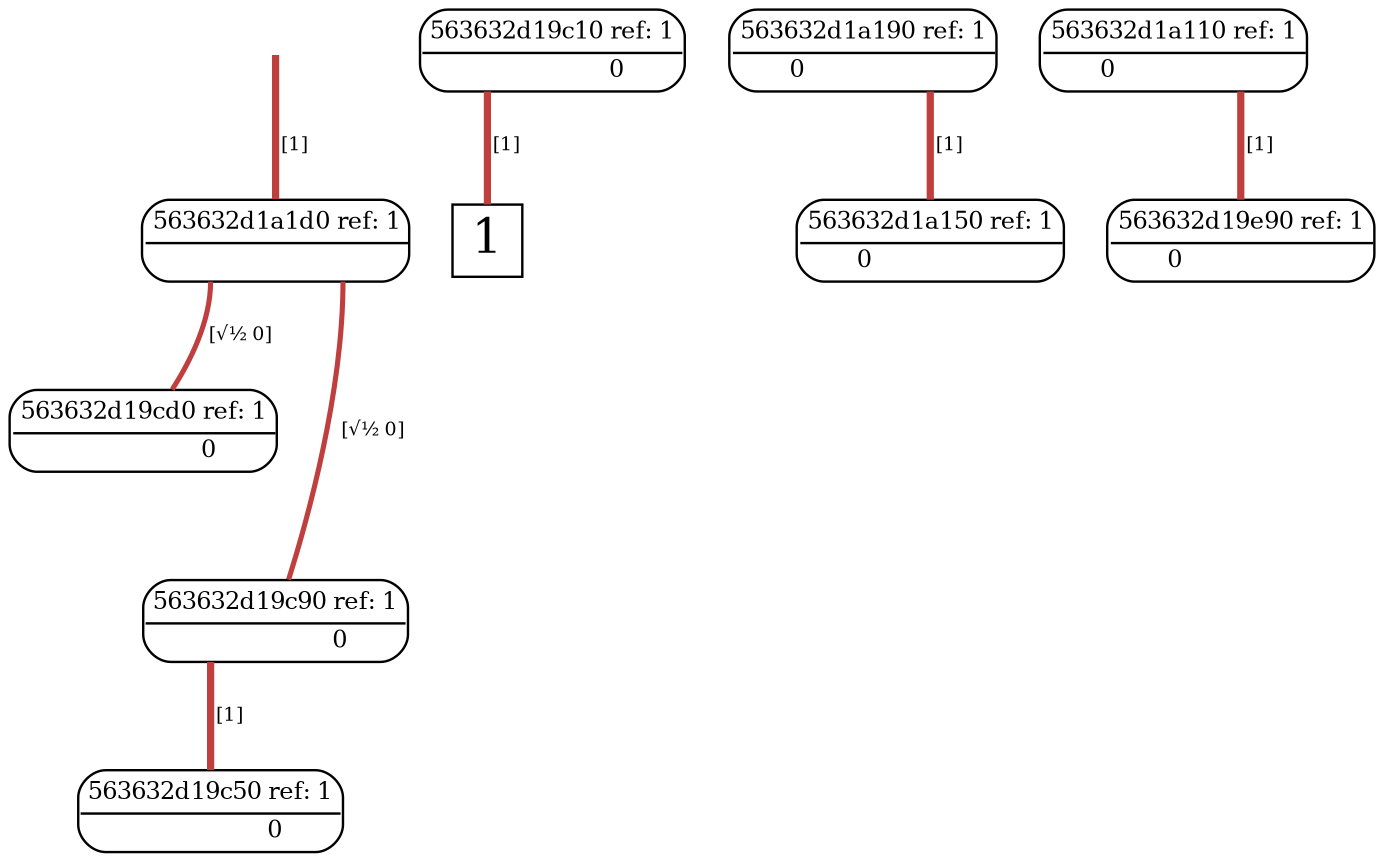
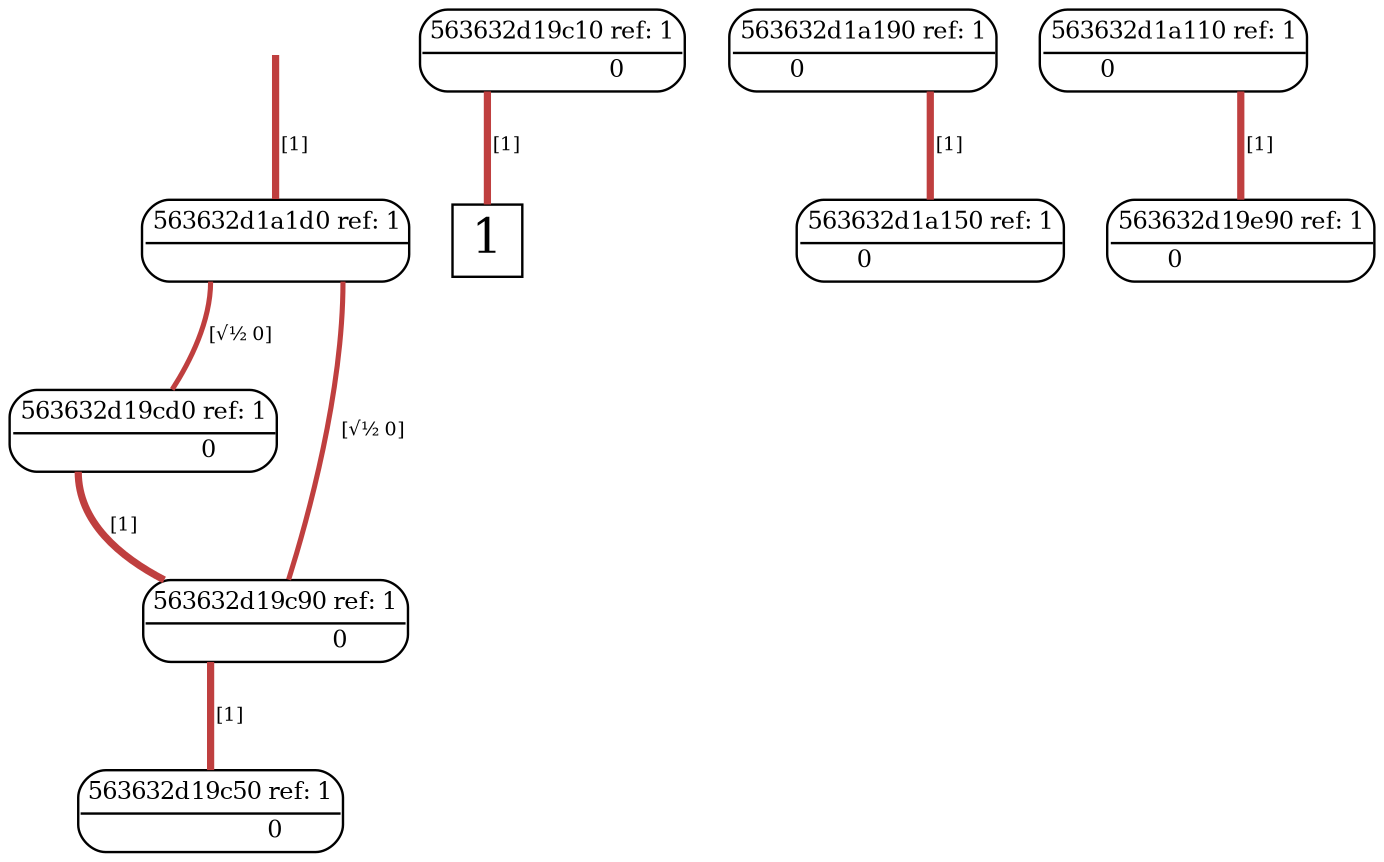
none -> (106, 537)
